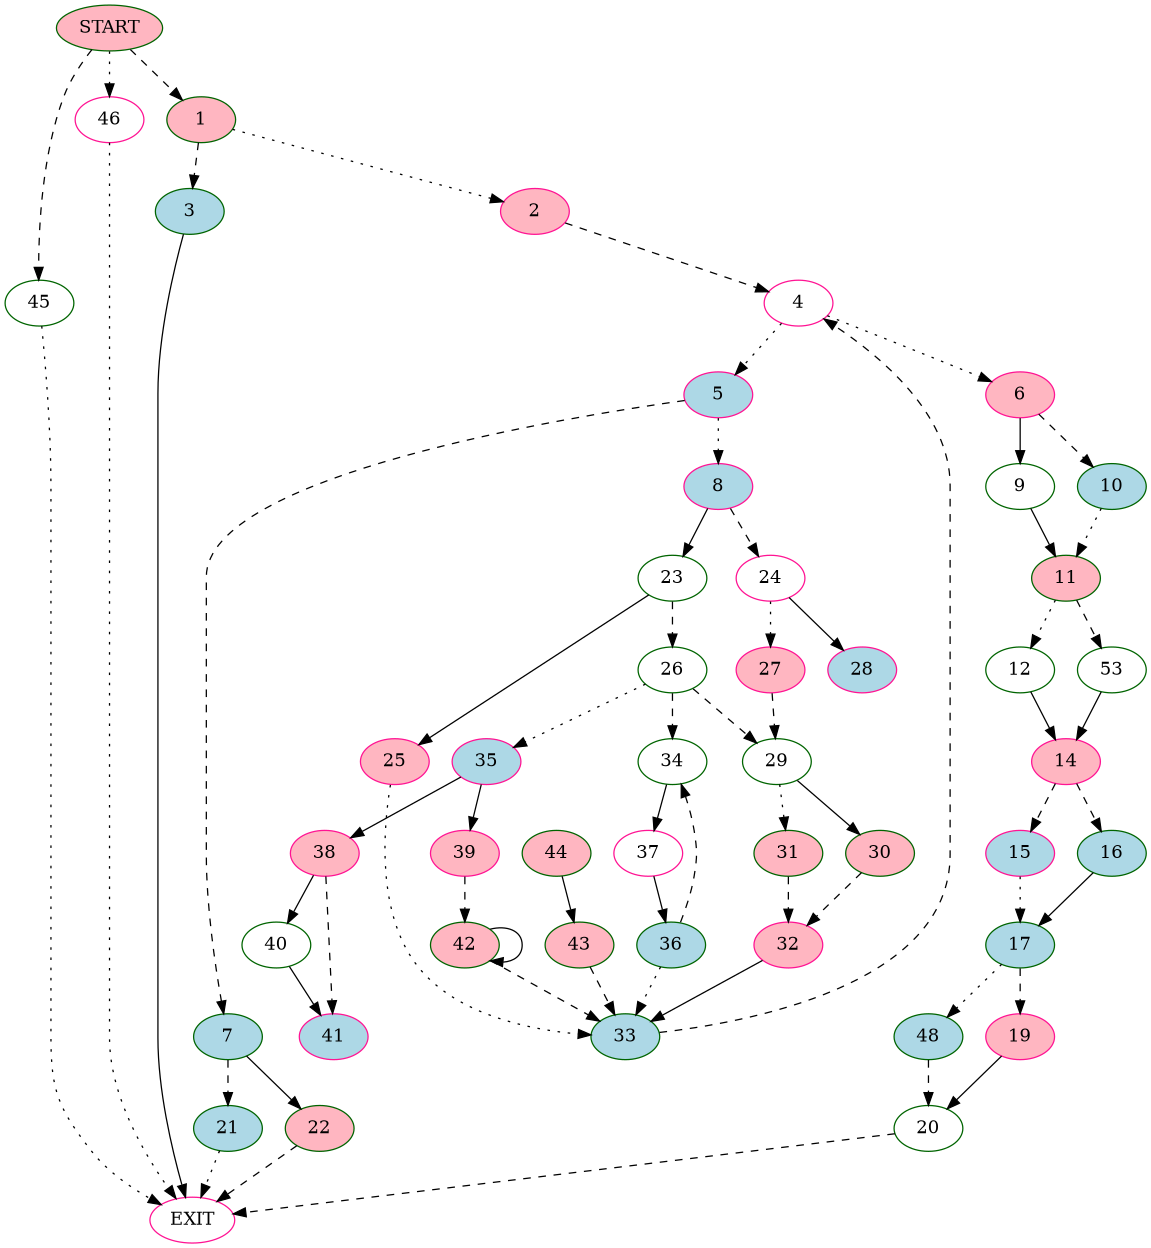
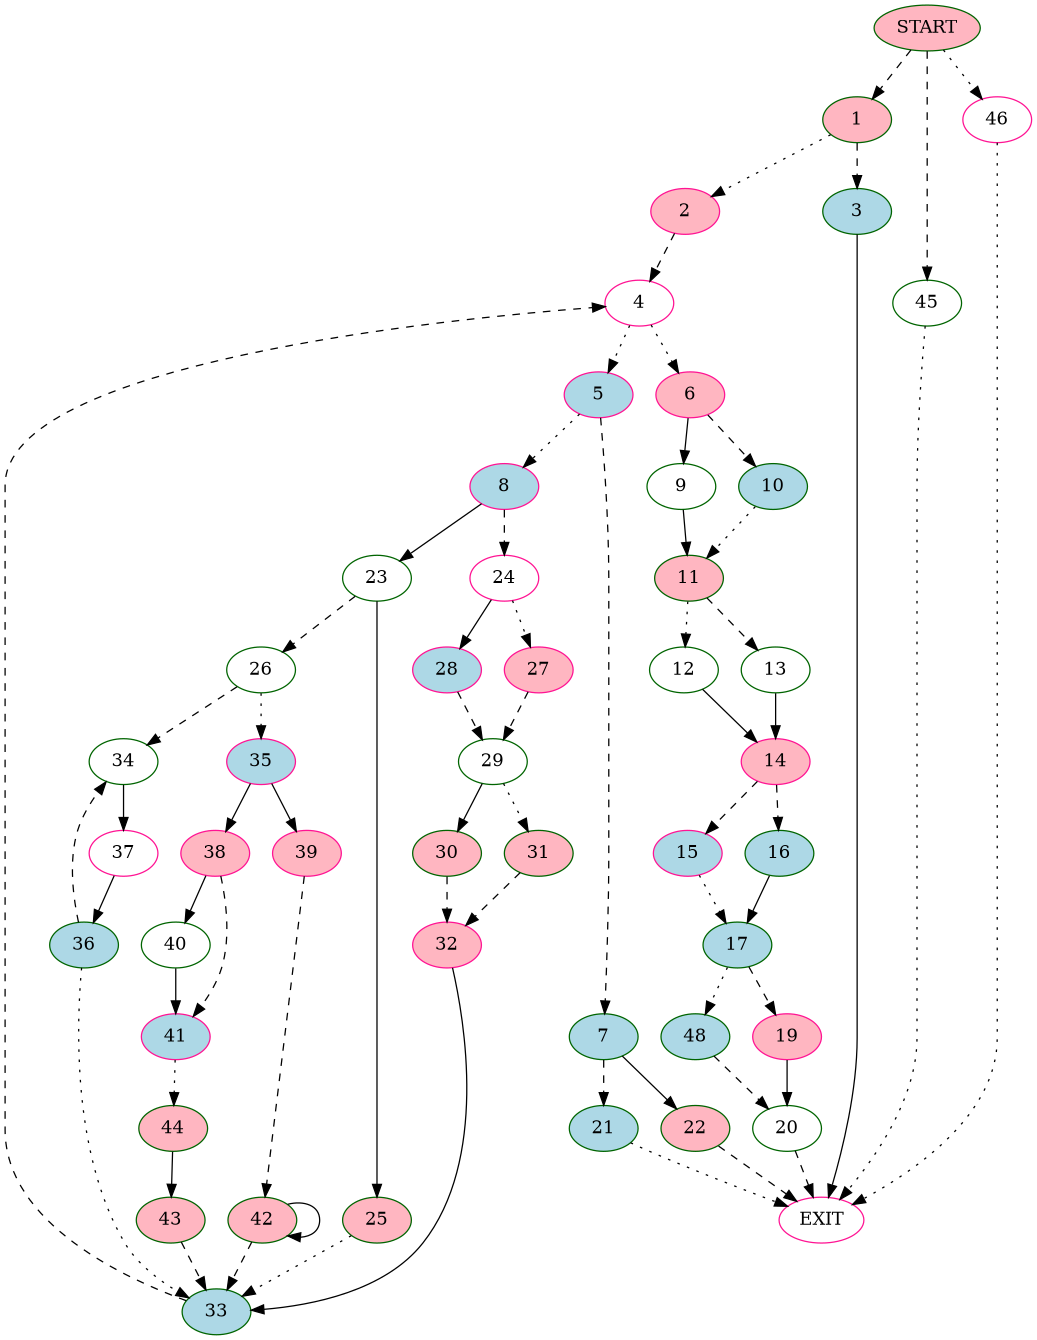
(1112, 670) -> (776, 670)
(720, 712) -> (467, 710)
(395, 762) -> (377, 1220)
none -> (175, 1076)
